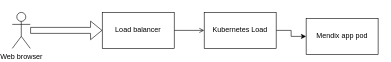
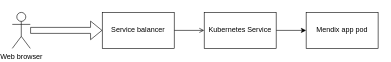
(138, 30) -> (138, 30)
(240, 30) -> (240, 30)
(342, 36) -> (342, 30)
